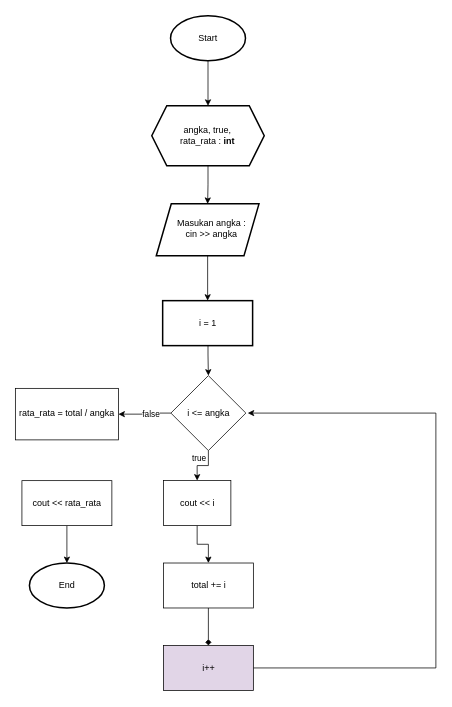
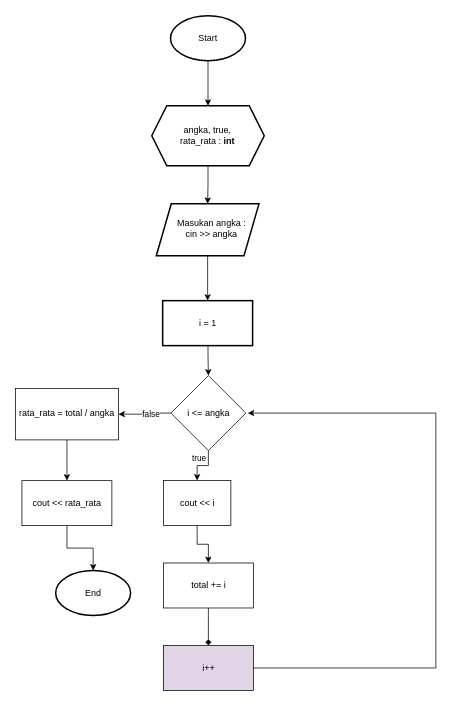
none -> (67, 474)
(67, 585) -> (93, 593)
